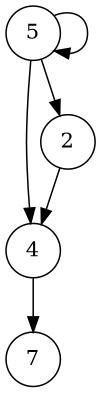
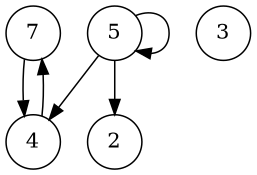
none -> (223, 33)
(53, 189) -> (23, 80)
